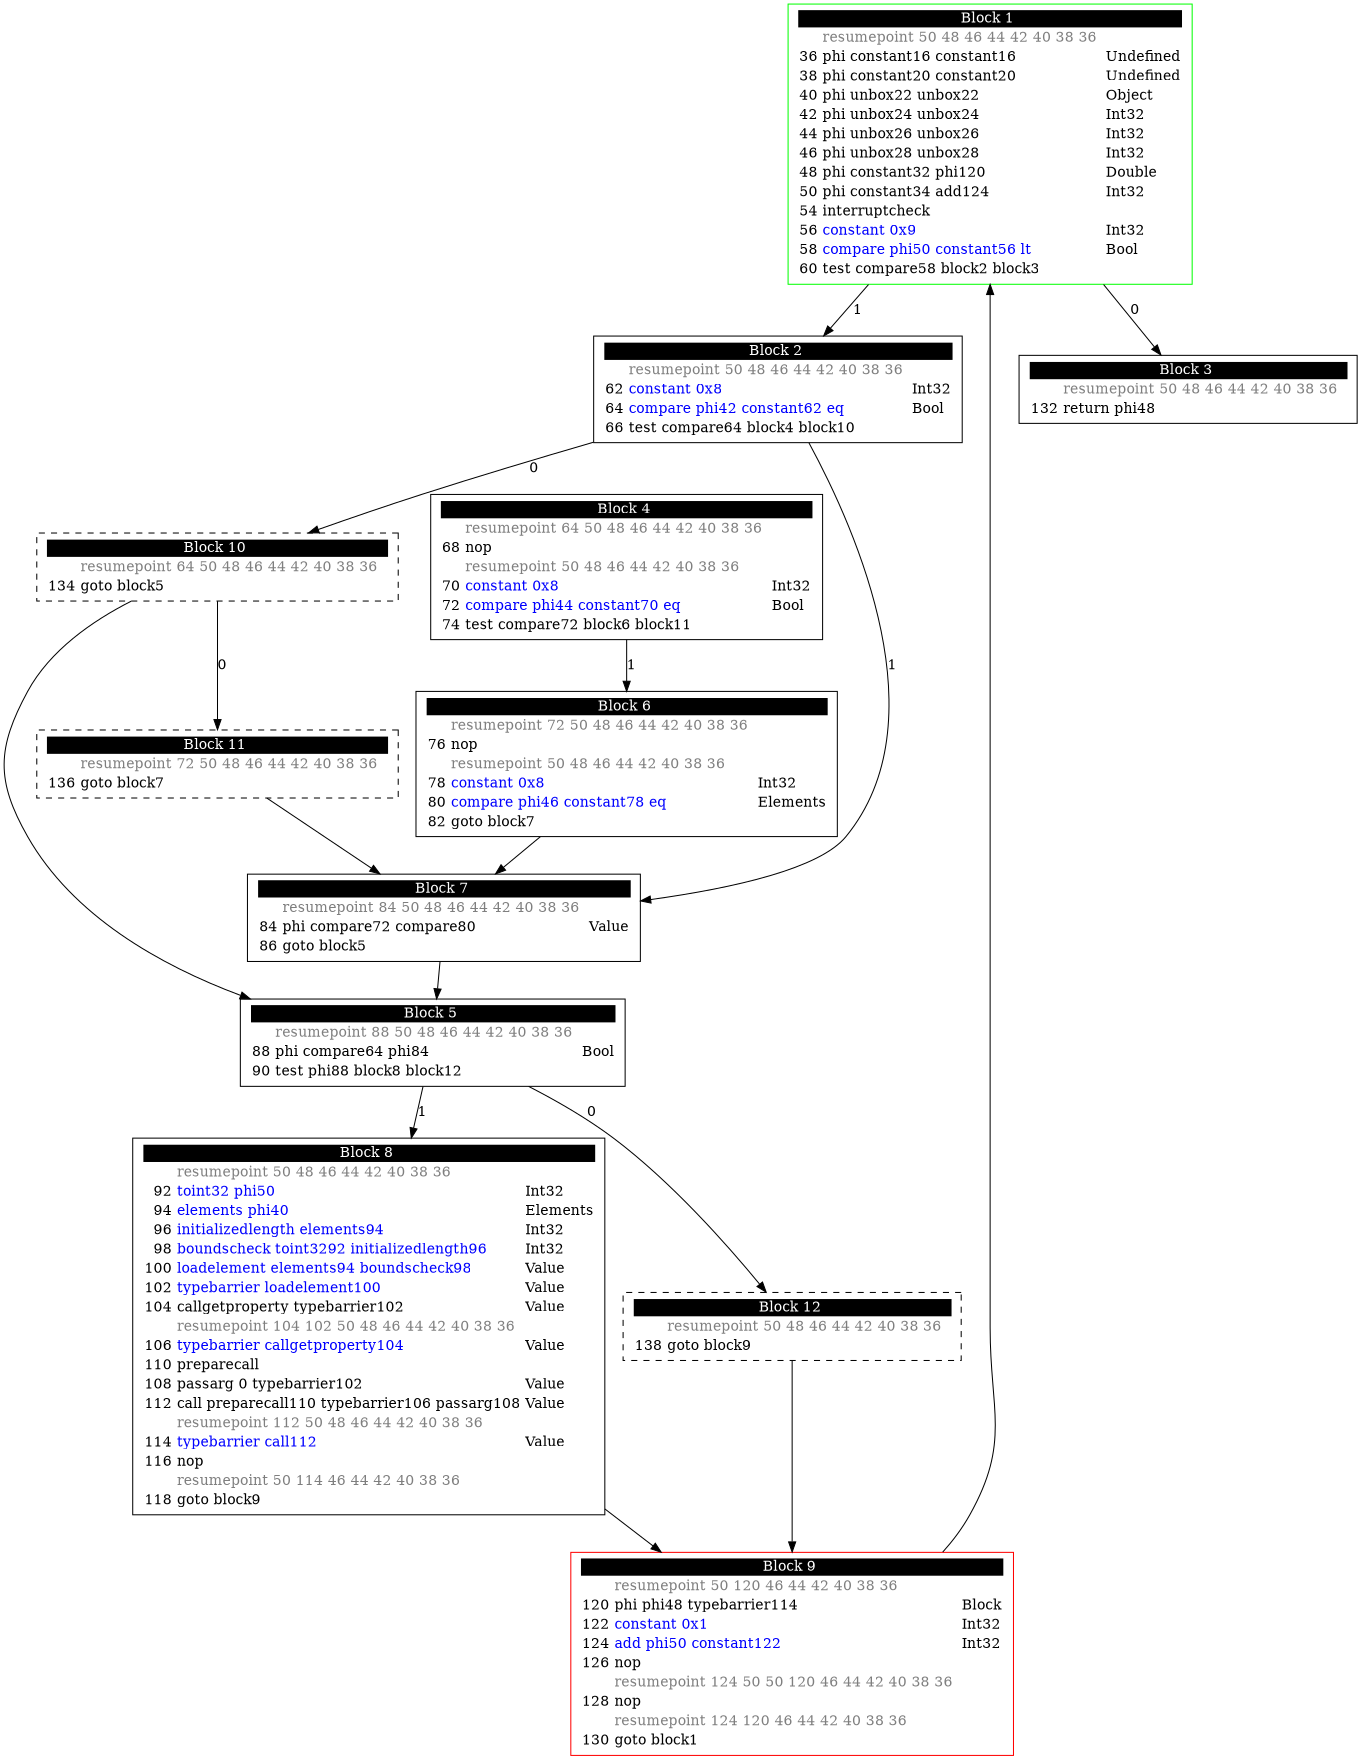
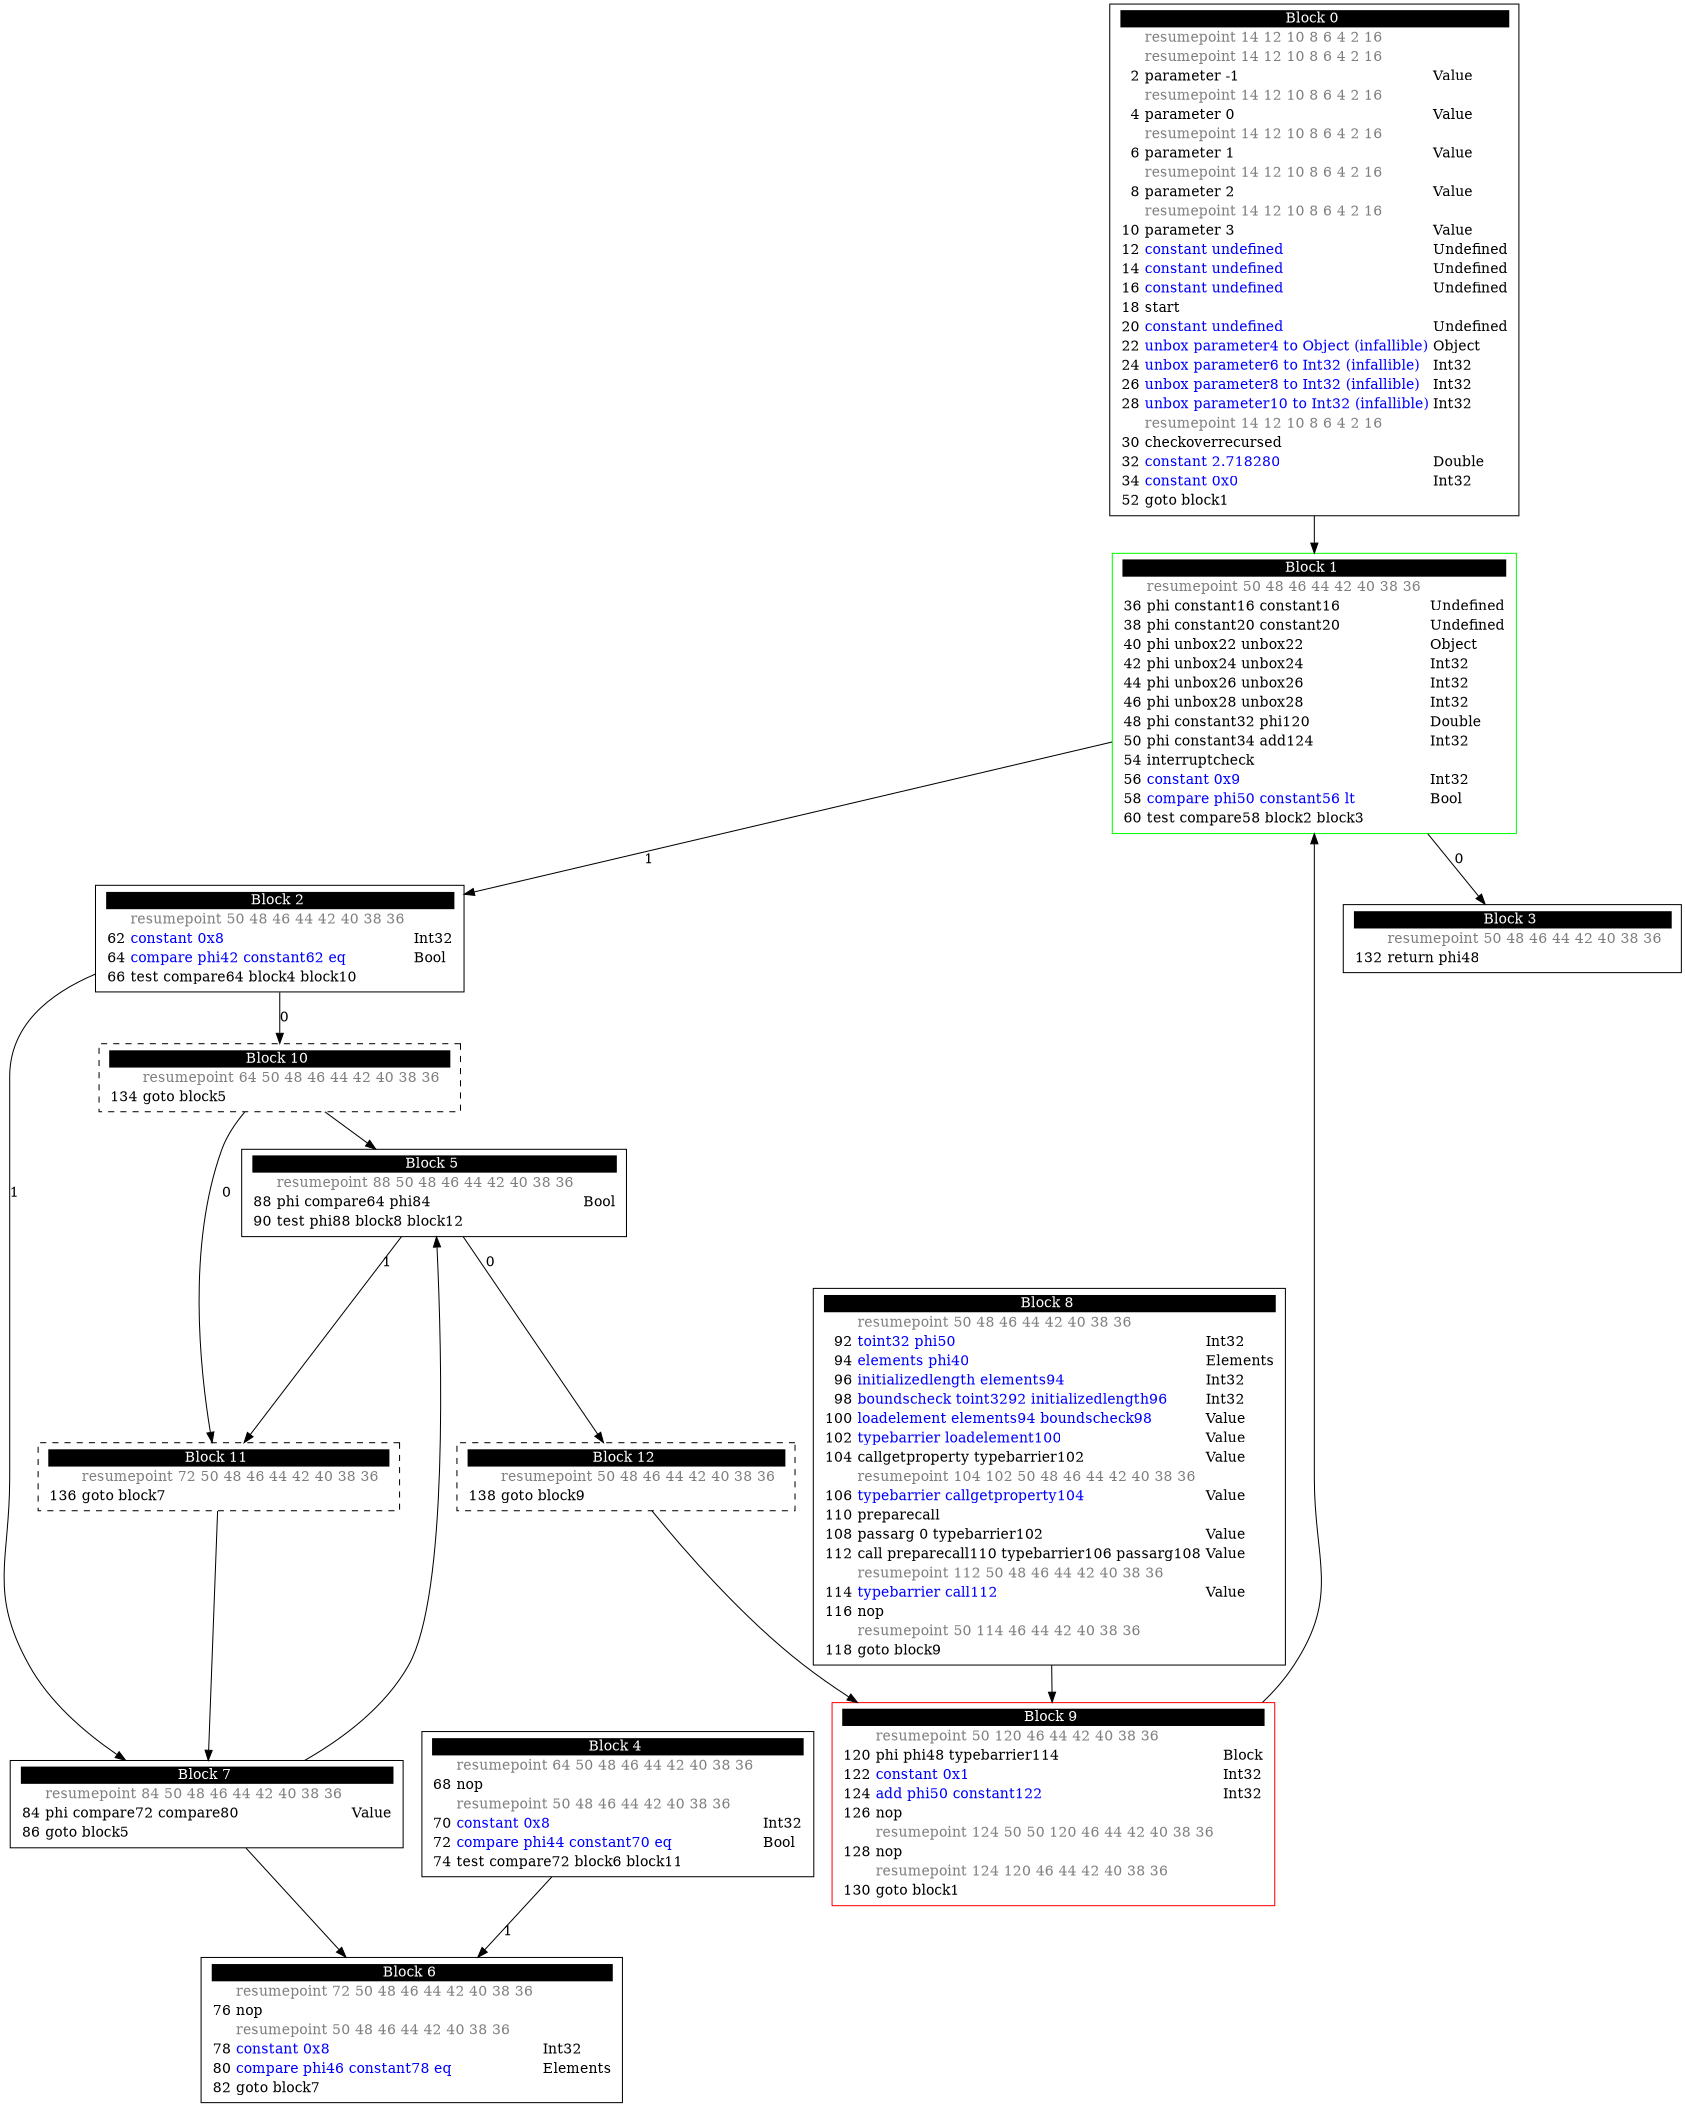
none -> (1314, 260)
(522, 852) -> (292, 1899)
(418, 1107) -> (326, 1336)
